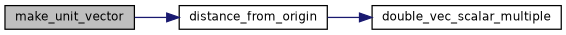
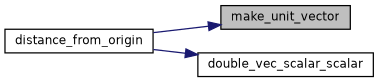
(151, 17) -> (181, 29)
(467, 17) -> (286, 65)
